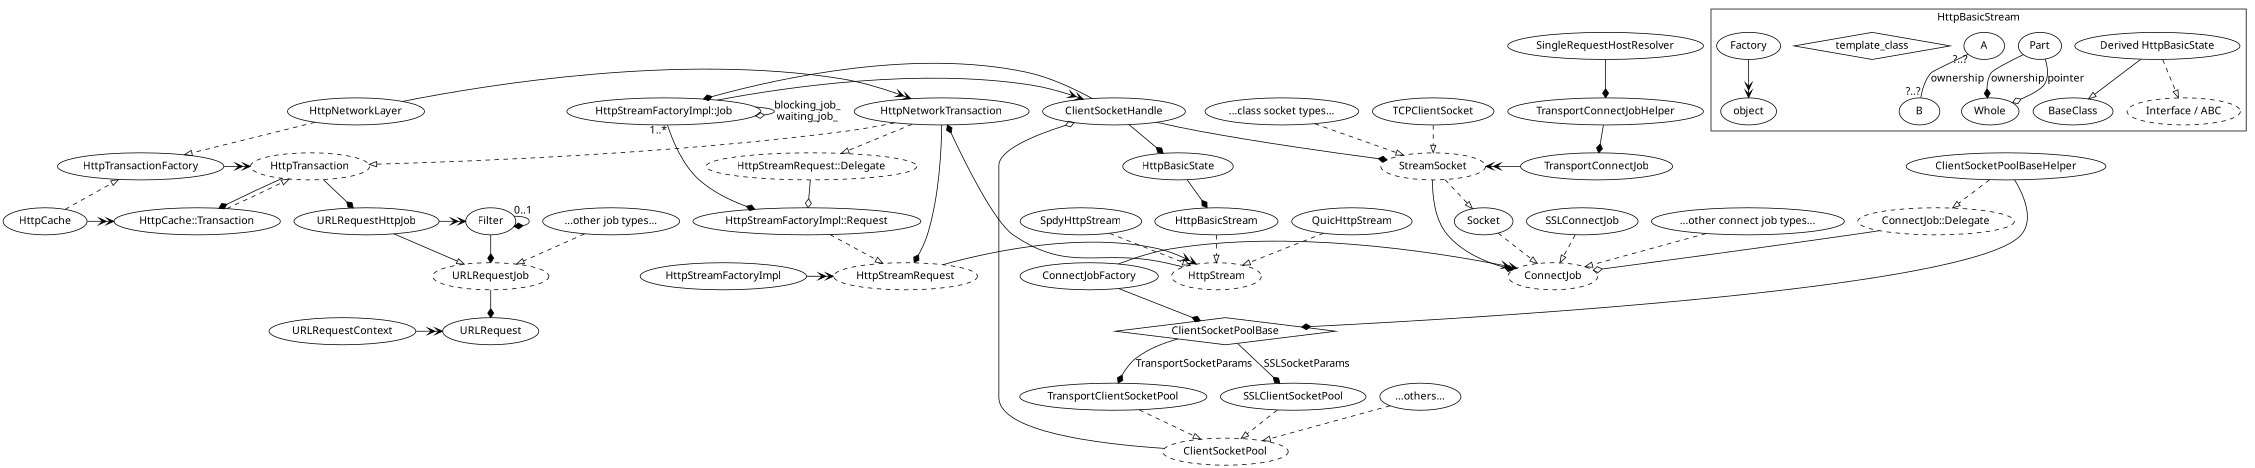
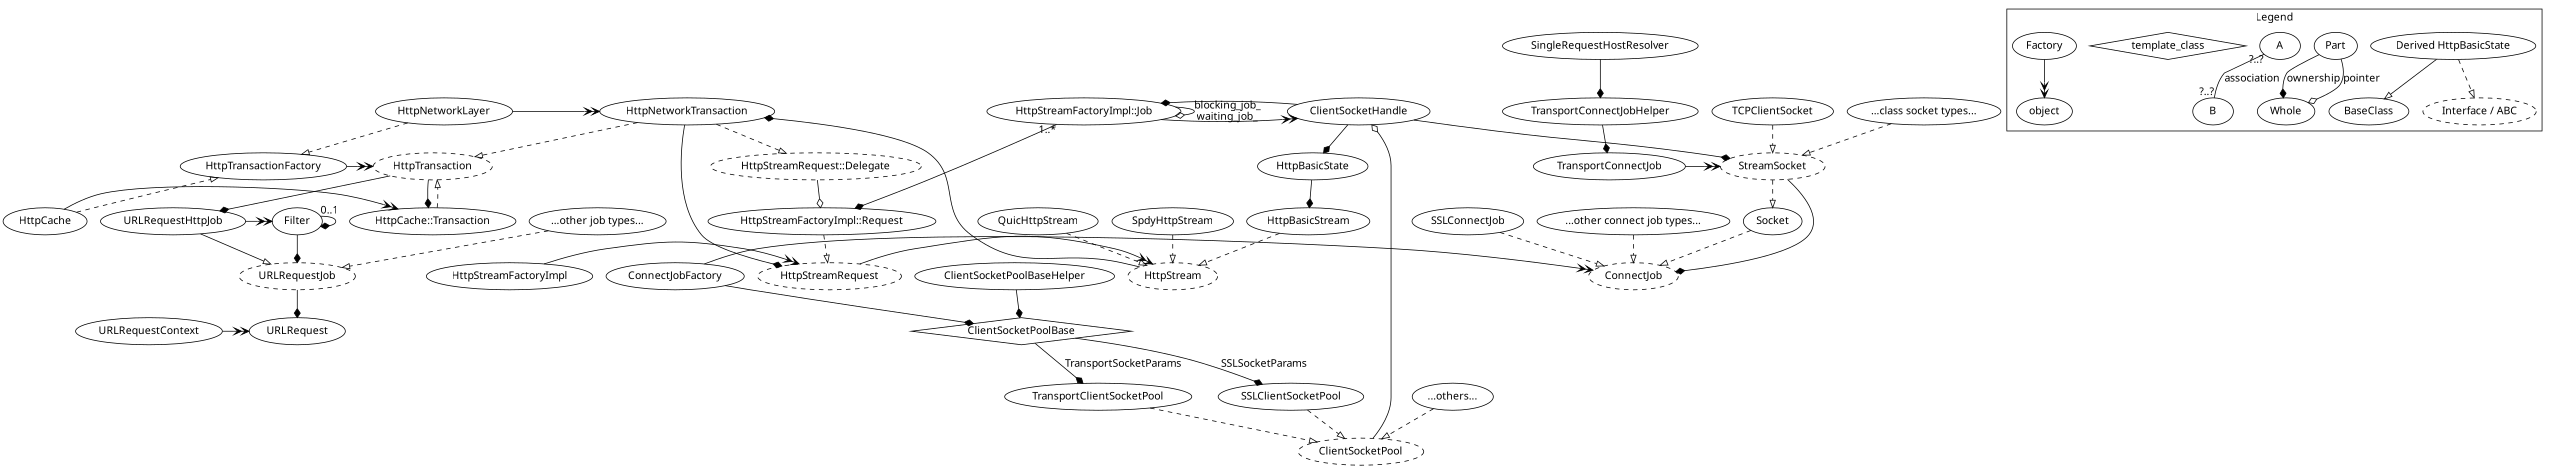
(1979, 18) -> (2274, 18)
(1958, 79) -> (2252, 79)
(1936, 221) -> none
